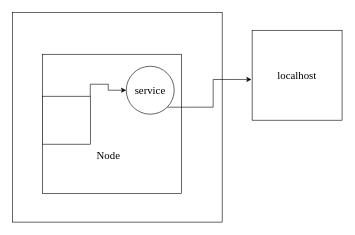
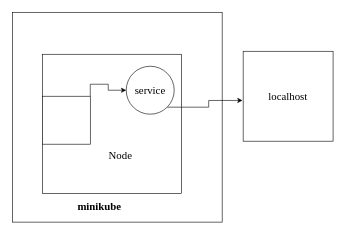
(297, 75) -> (288, 96)
(108, 156) -> (120, 156)
none -> (99, 207)
